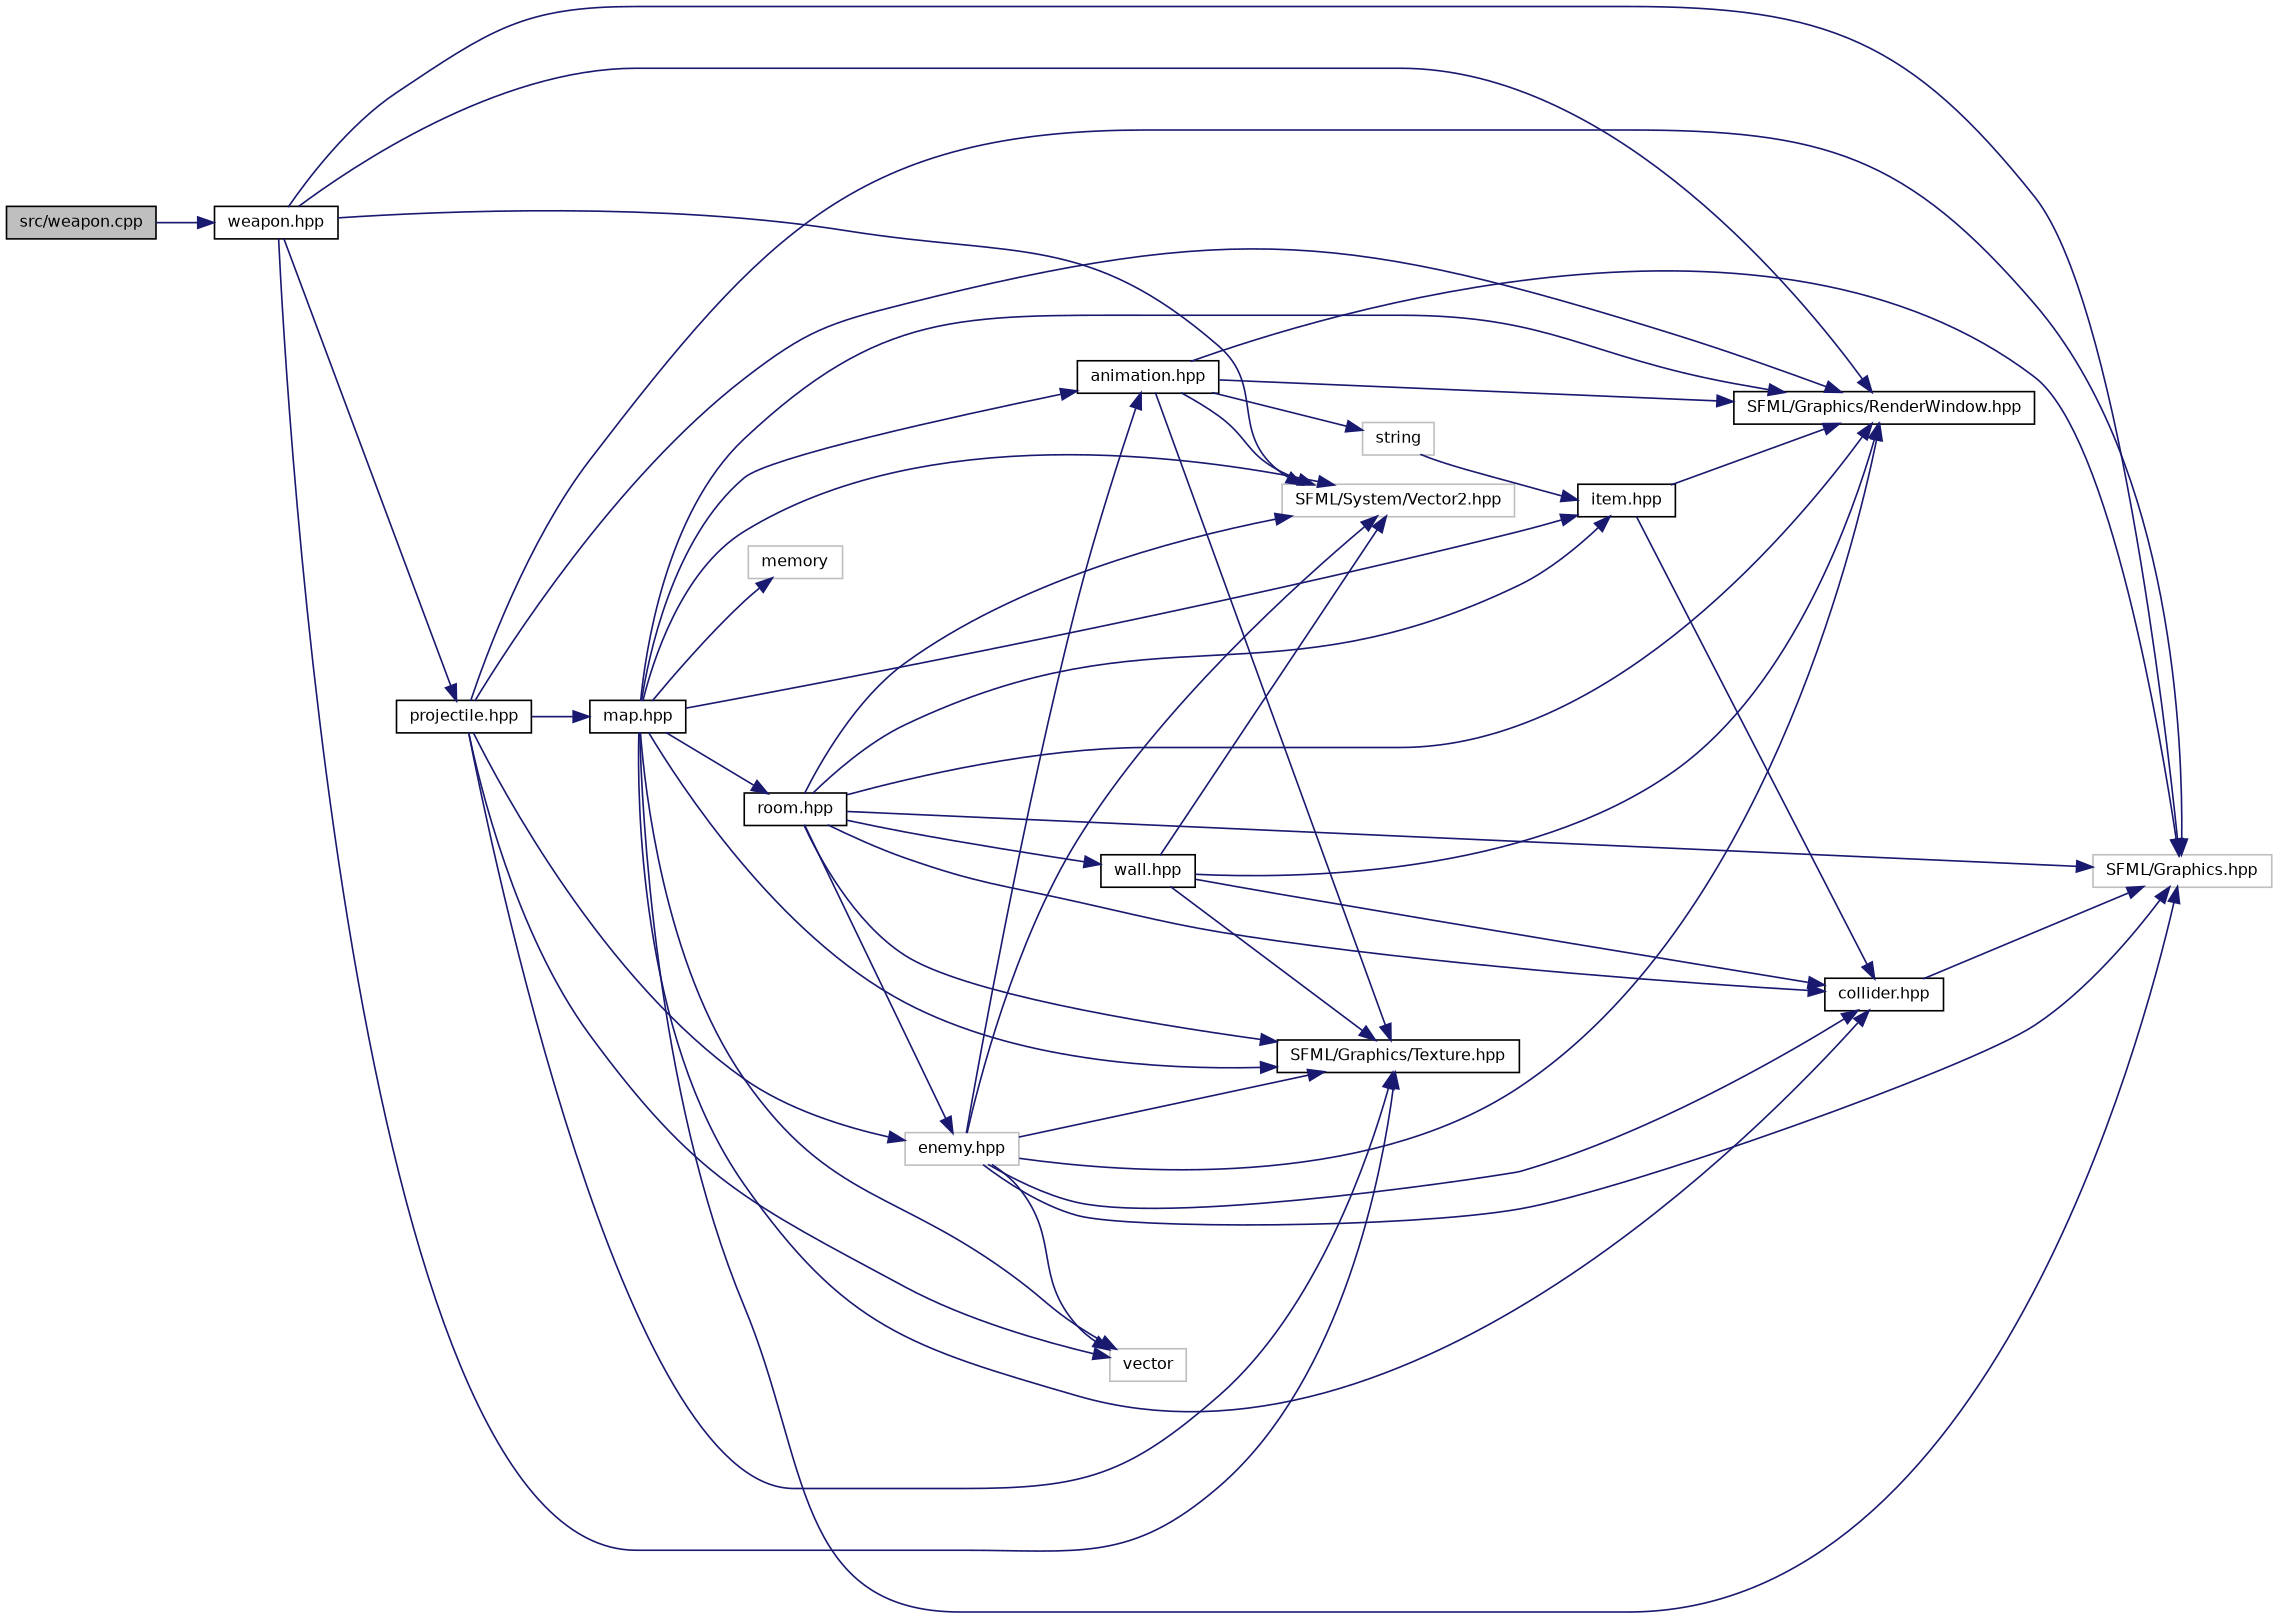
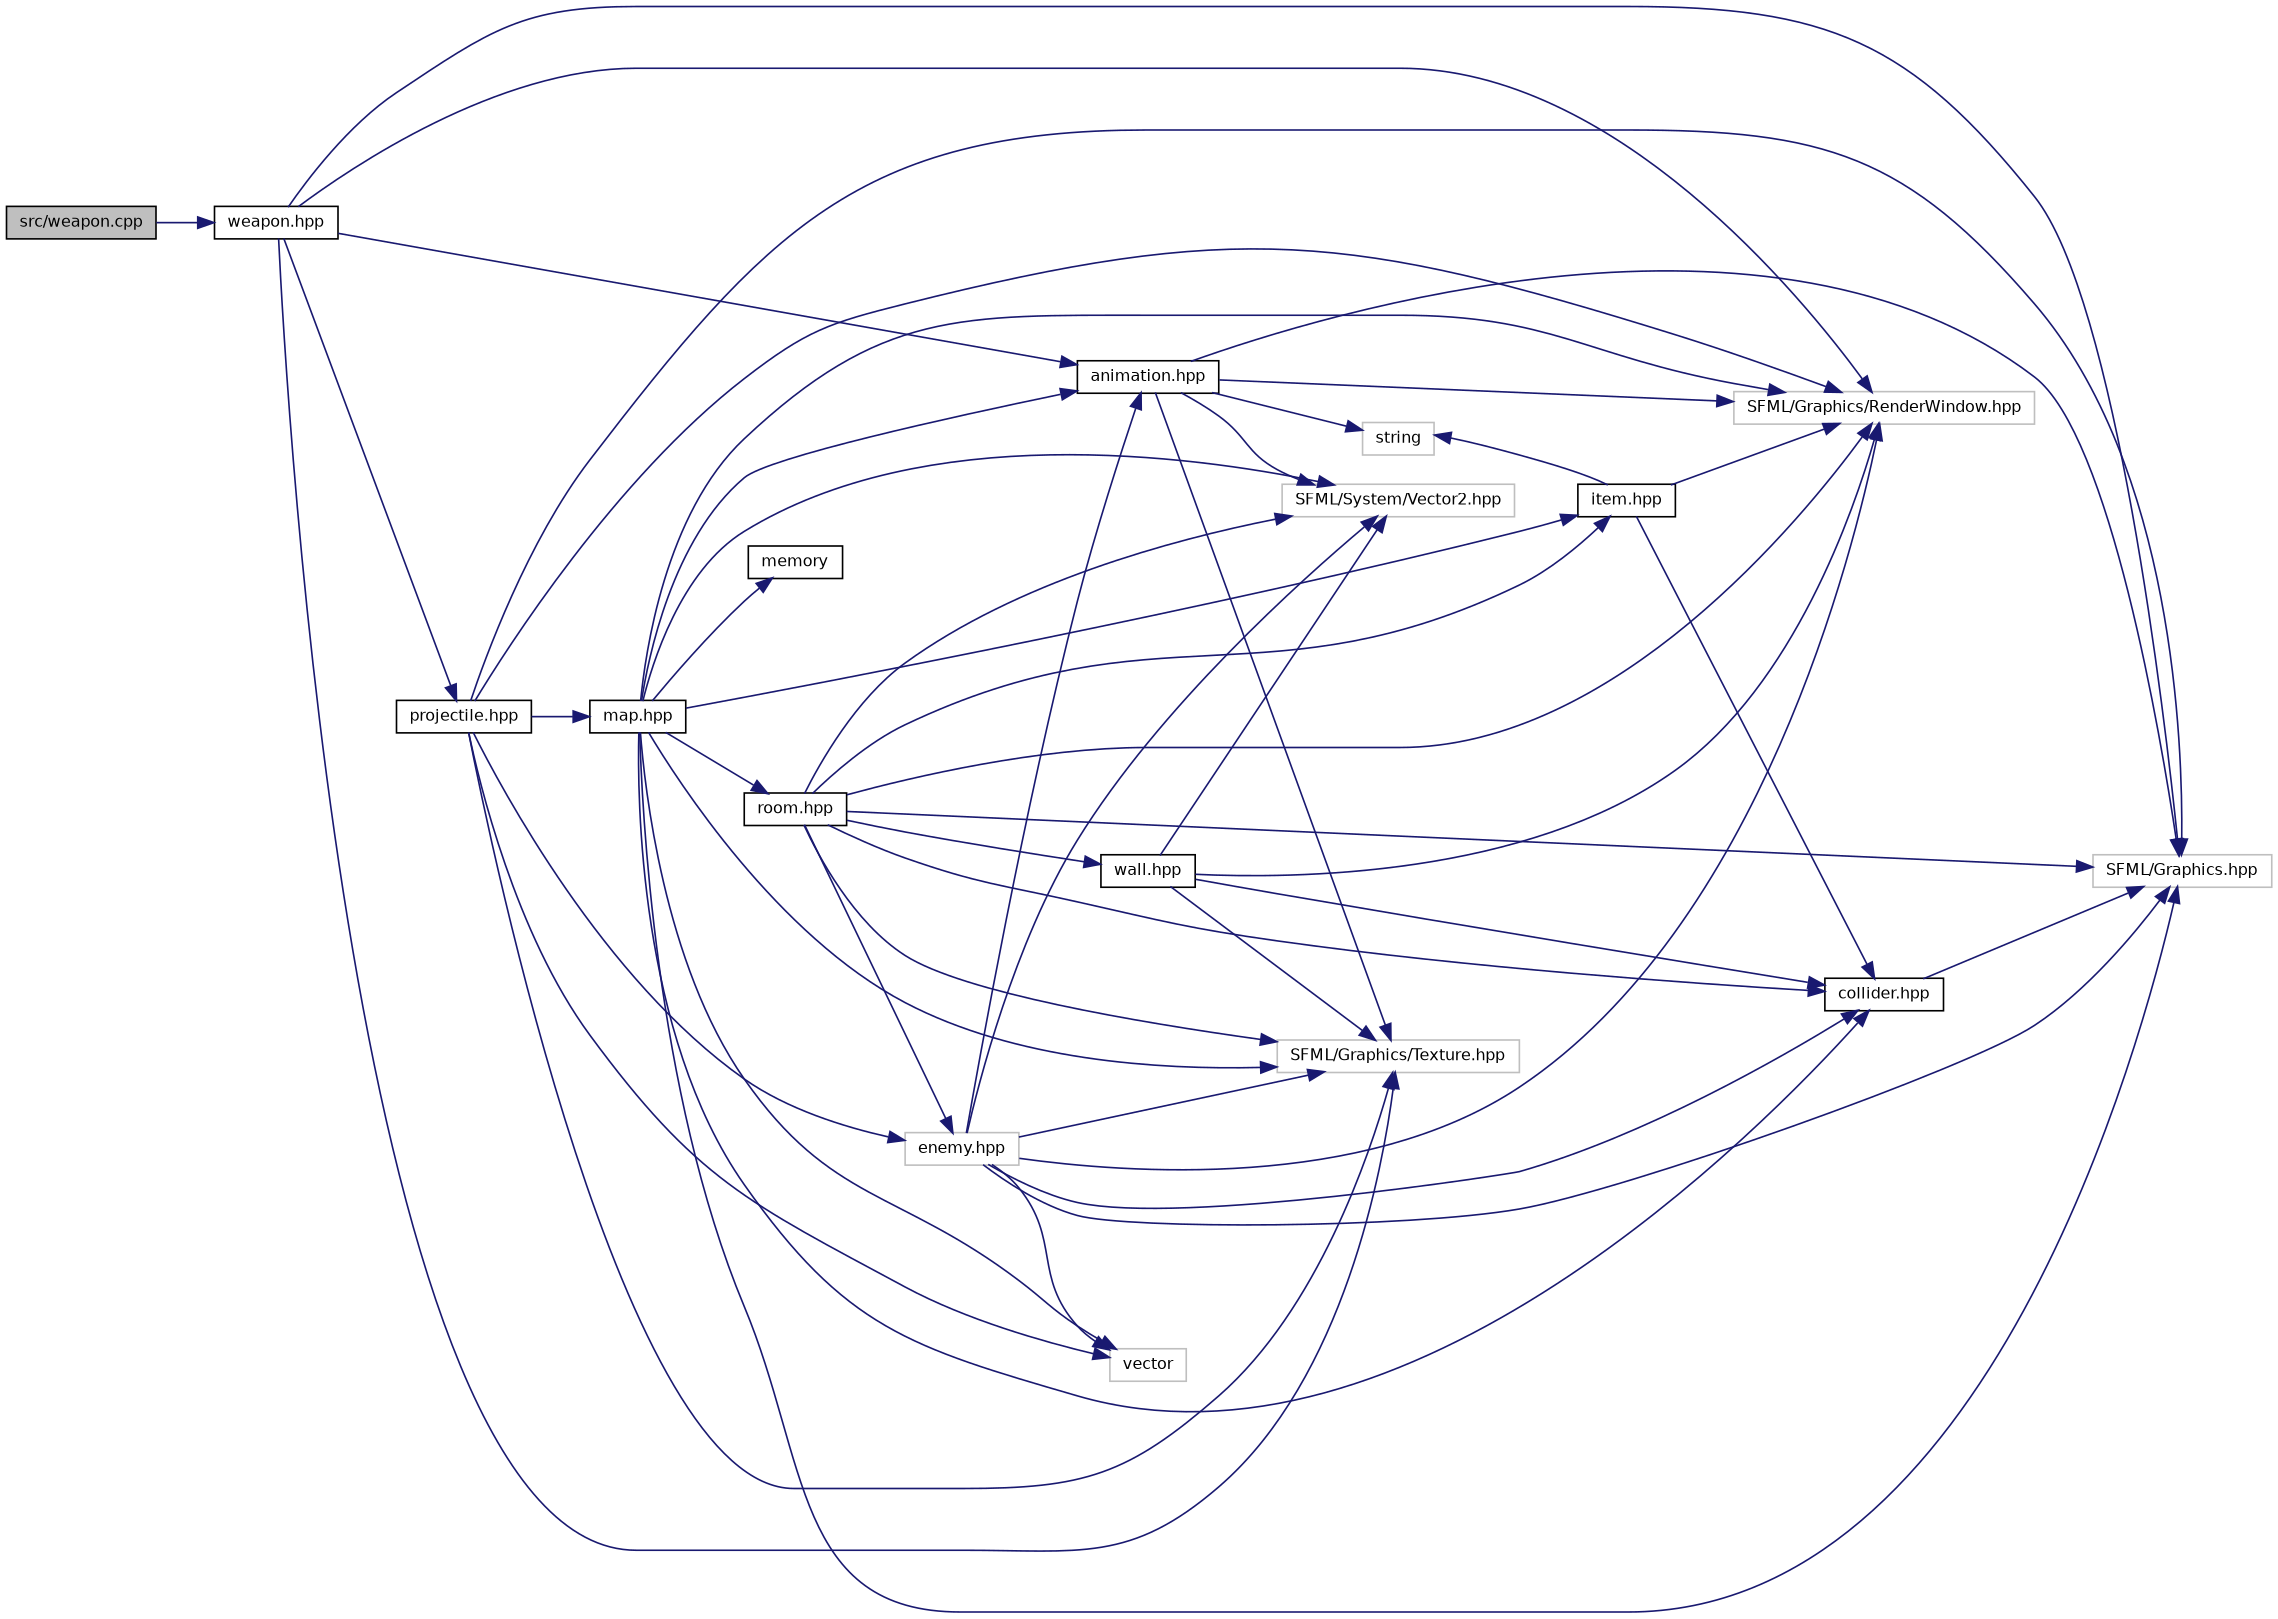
(867, 234) -> (699, 298)
(1884, 408) -> (1884, 408)
(1491, 476) -> (1530, 458)
(795, 562) -> (795, 562)
(1398, 1056) -> (1398, 1056)
